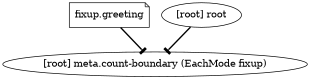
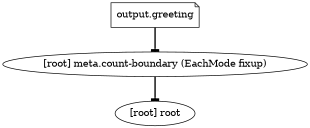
(109, 15) -> (155, 15)
(180, 38) -> (155, 87)
